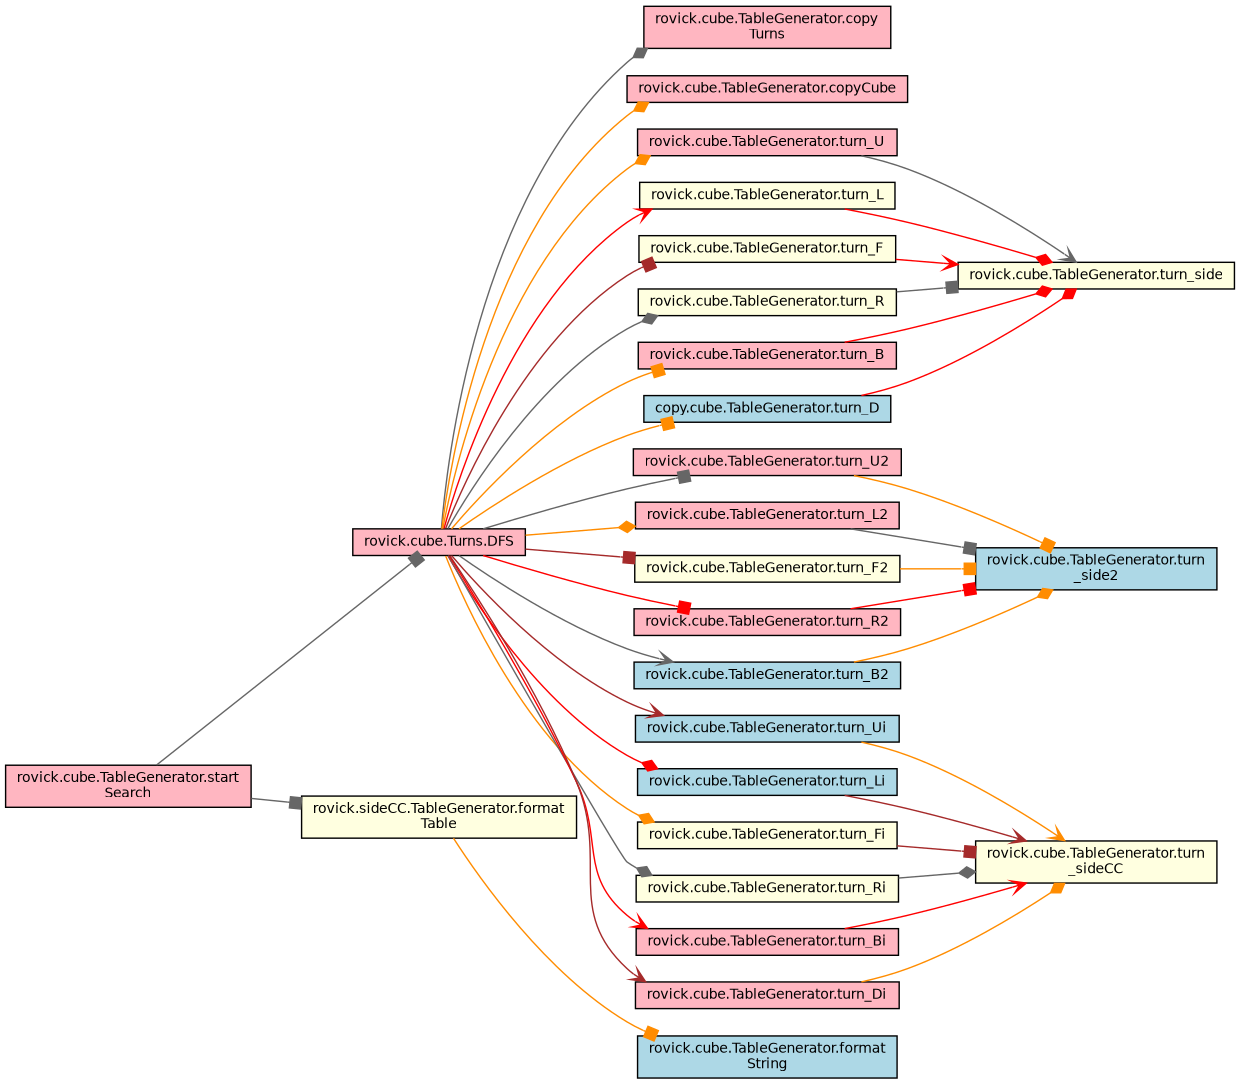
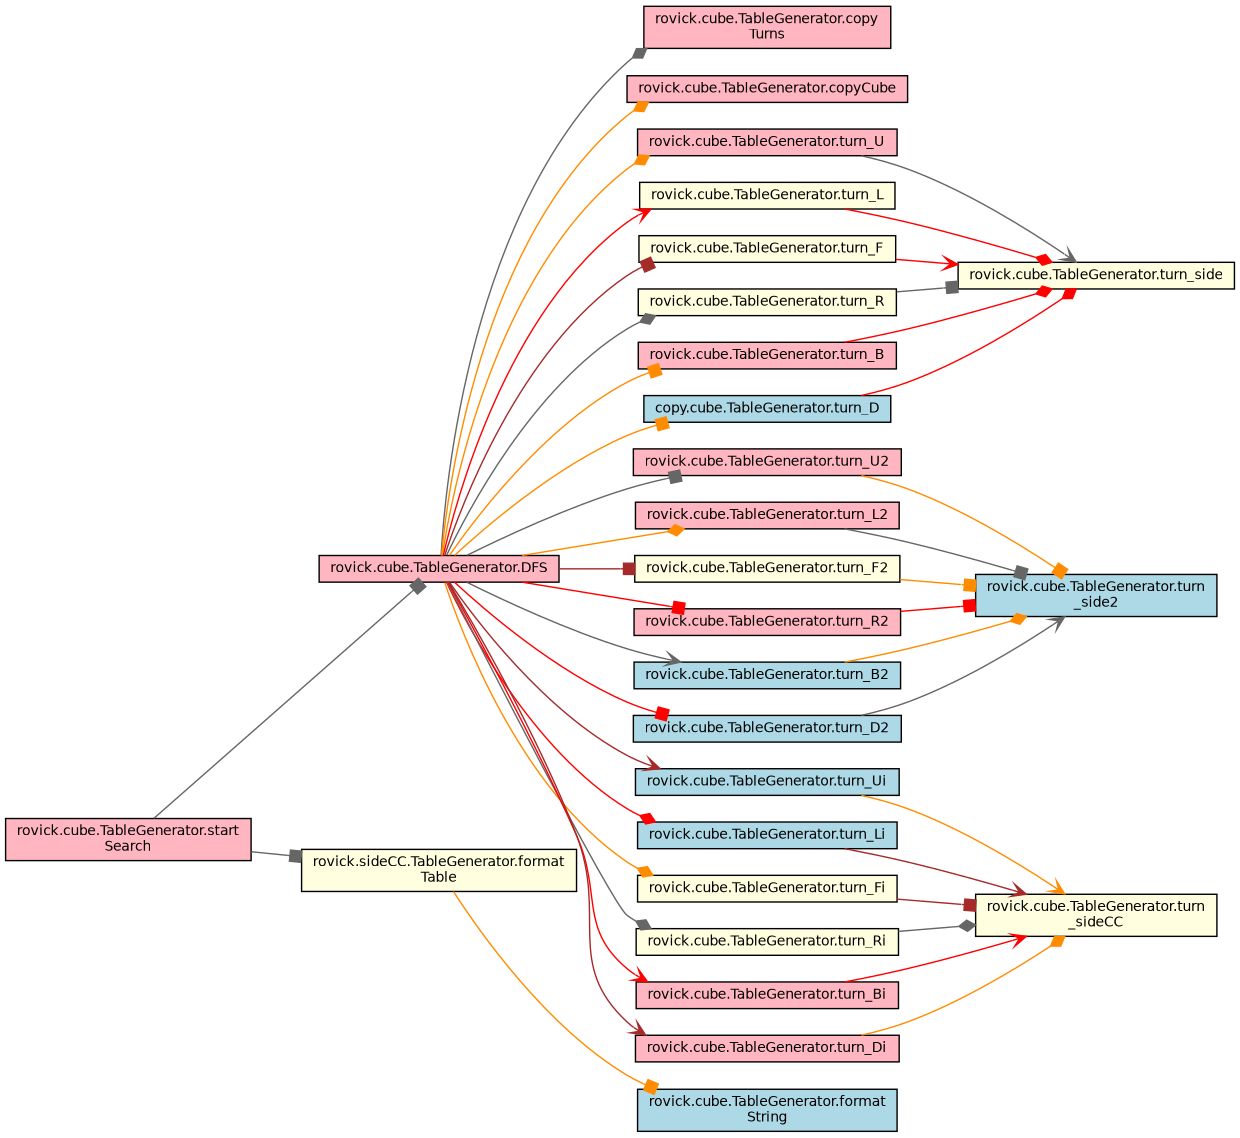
(439, 542) -> (439, 569)
none -> (767, 729)
